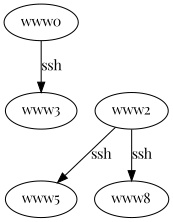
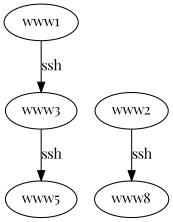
(41, 22) -> (41, 22)
(90, 151) -> (41, 150)
